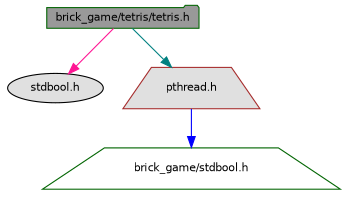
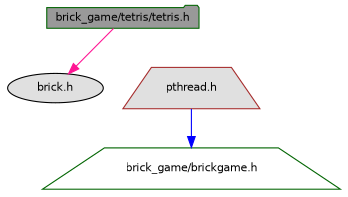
(148, 44) -> none
(55, 88) -> (55, 88)
(191, 169) -> (191, 169)
